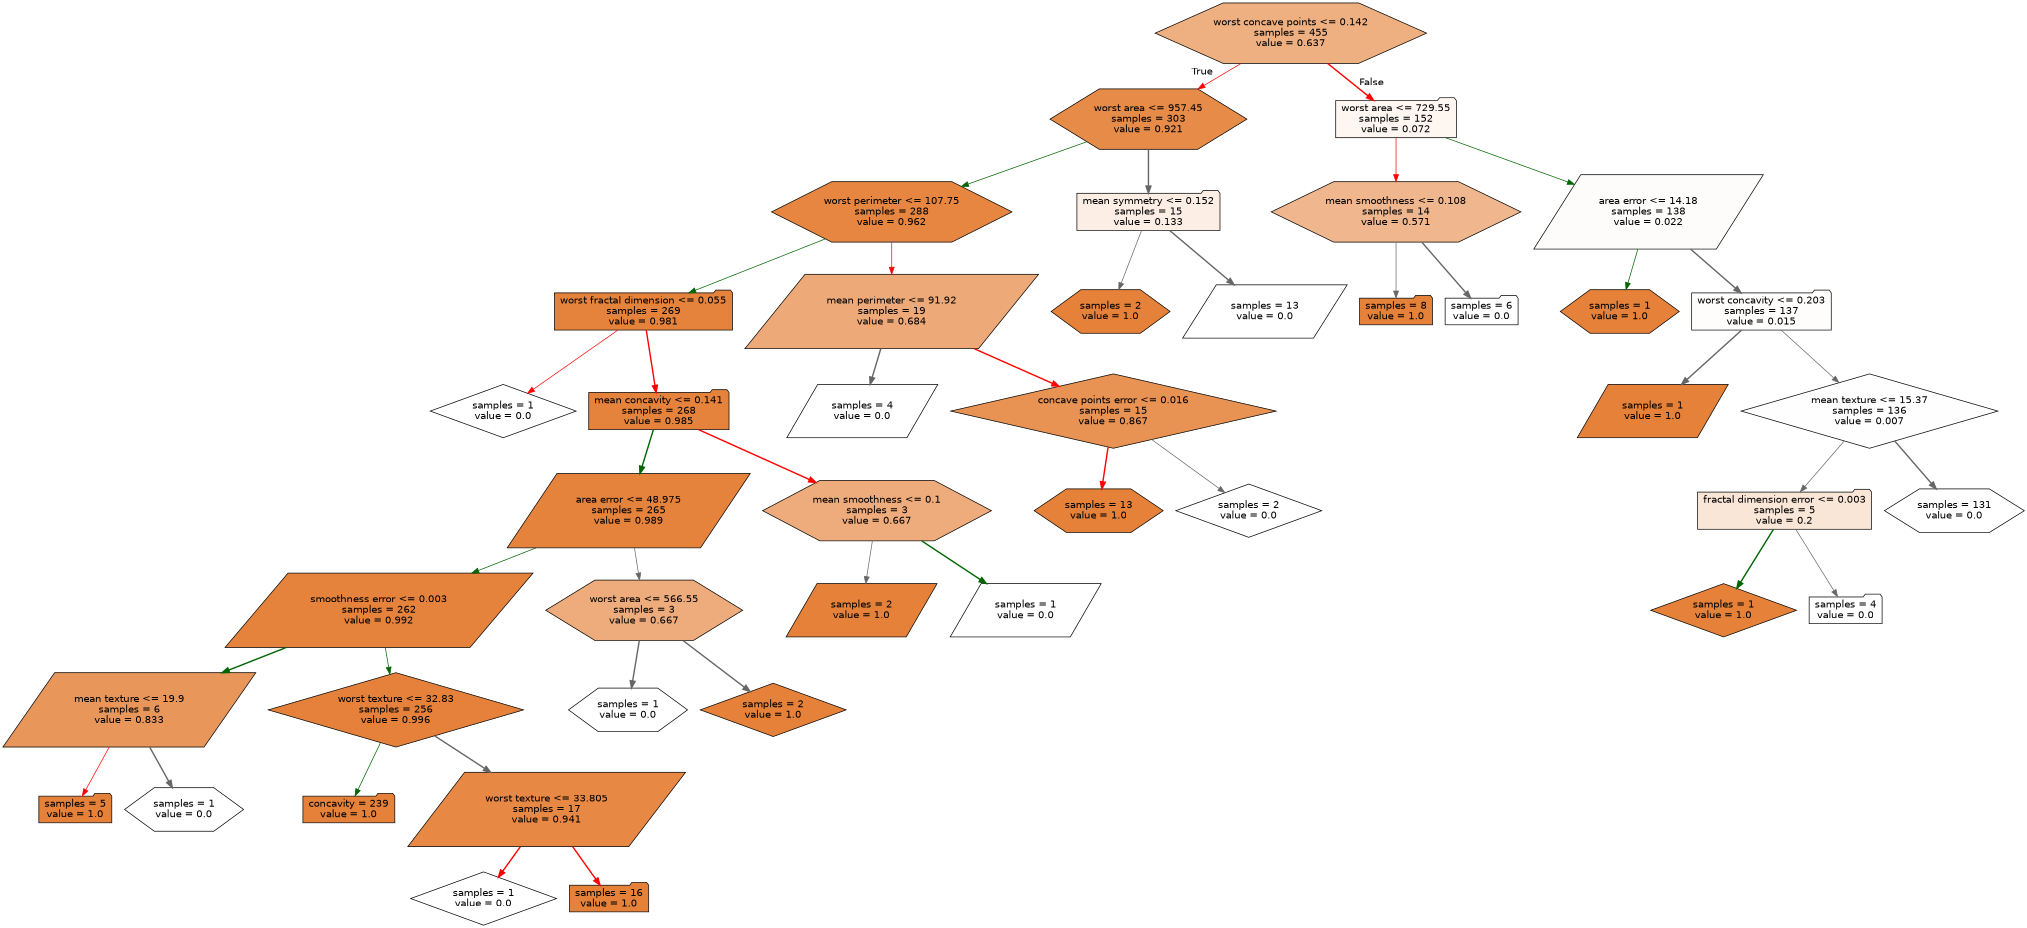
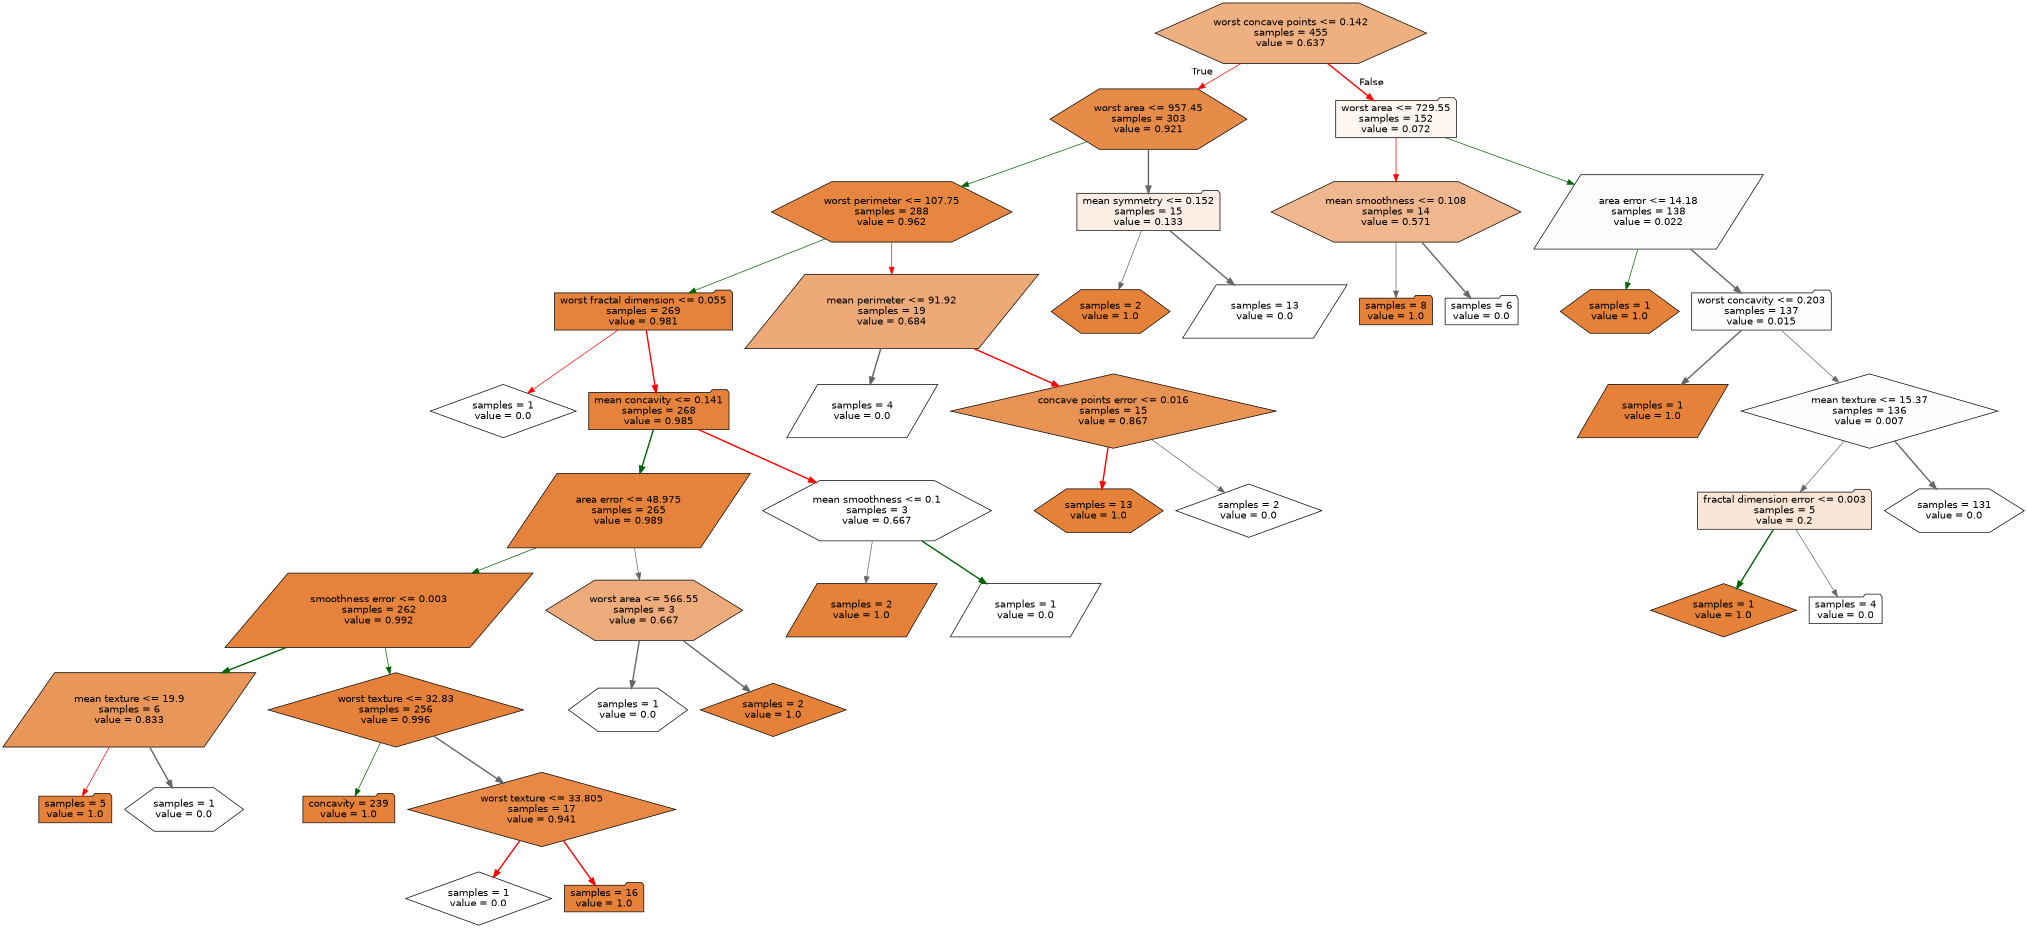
(877, 511) -> (877, 511)
(547, 809) -> (542, 809)
